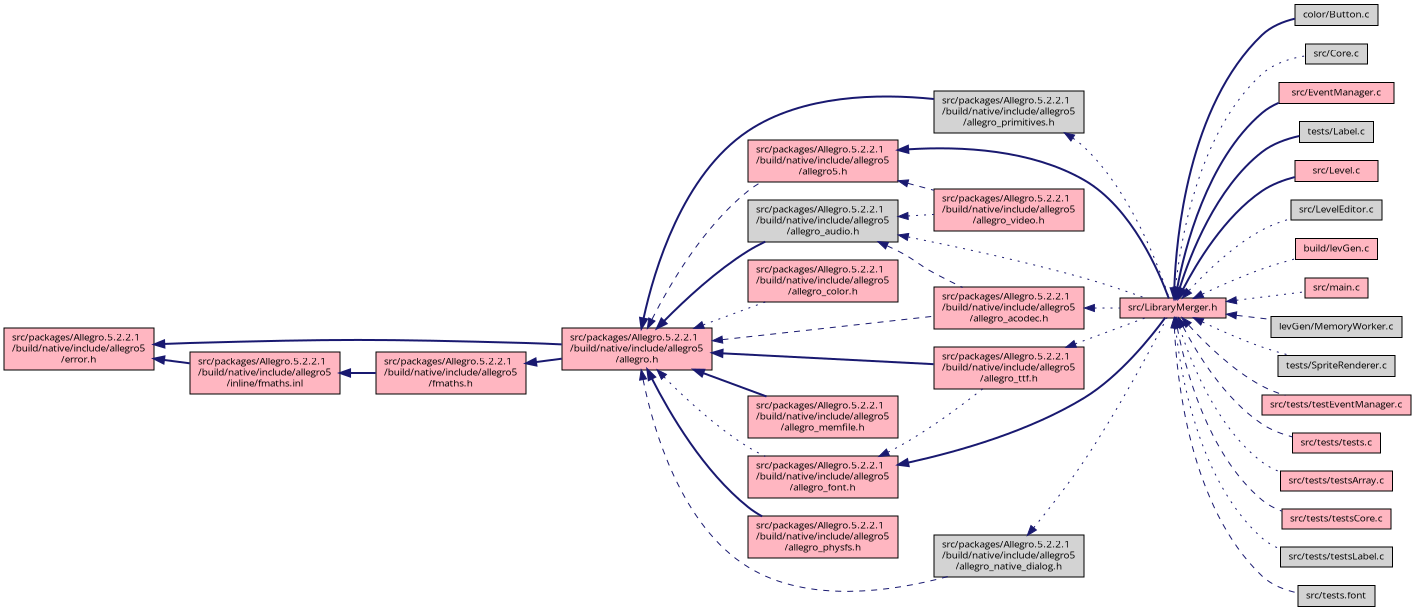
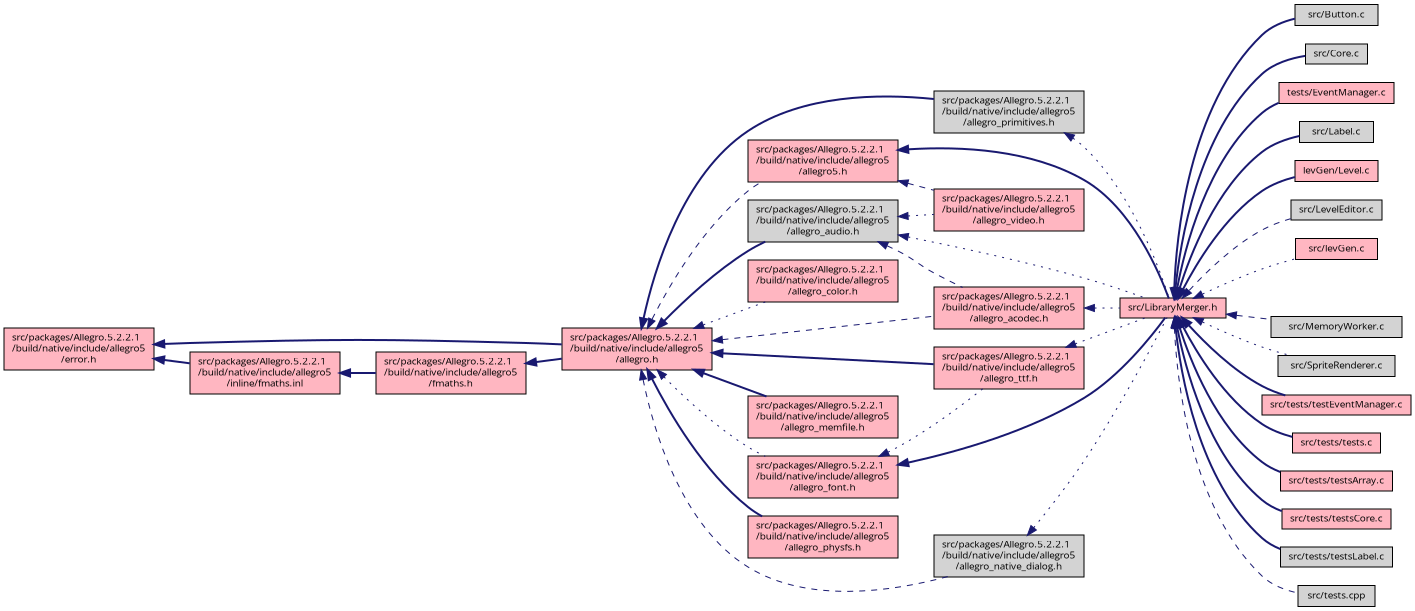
(1336, 15) -> (1336, 15)
(1336, 93) -> (1336, 93)
(1336, 132) -> (1336, 132)
(1210, 151) -> (1210, 151)
(1336, 171) -> (1336, 171)
(1235, 248) -> (1235, 248)
(1336, 249) -> (1336, 249)
(1336, 288) -> none
(1336, 327) -> (1336, 327)
(1336, 366) -> (1336, 366)
(1233, 367) -> (1233, 367)
(1227, 393) -> (1227, 393)
(1217, 410) -> (1217, 410)
(1211, 431) -> (1211, 431)
(1205, 451) -> (1205, 451)
(1336, 596) -> (1336, 596)
